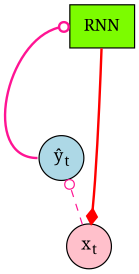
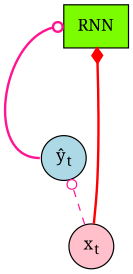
(98, 129) -> (98, 143)
